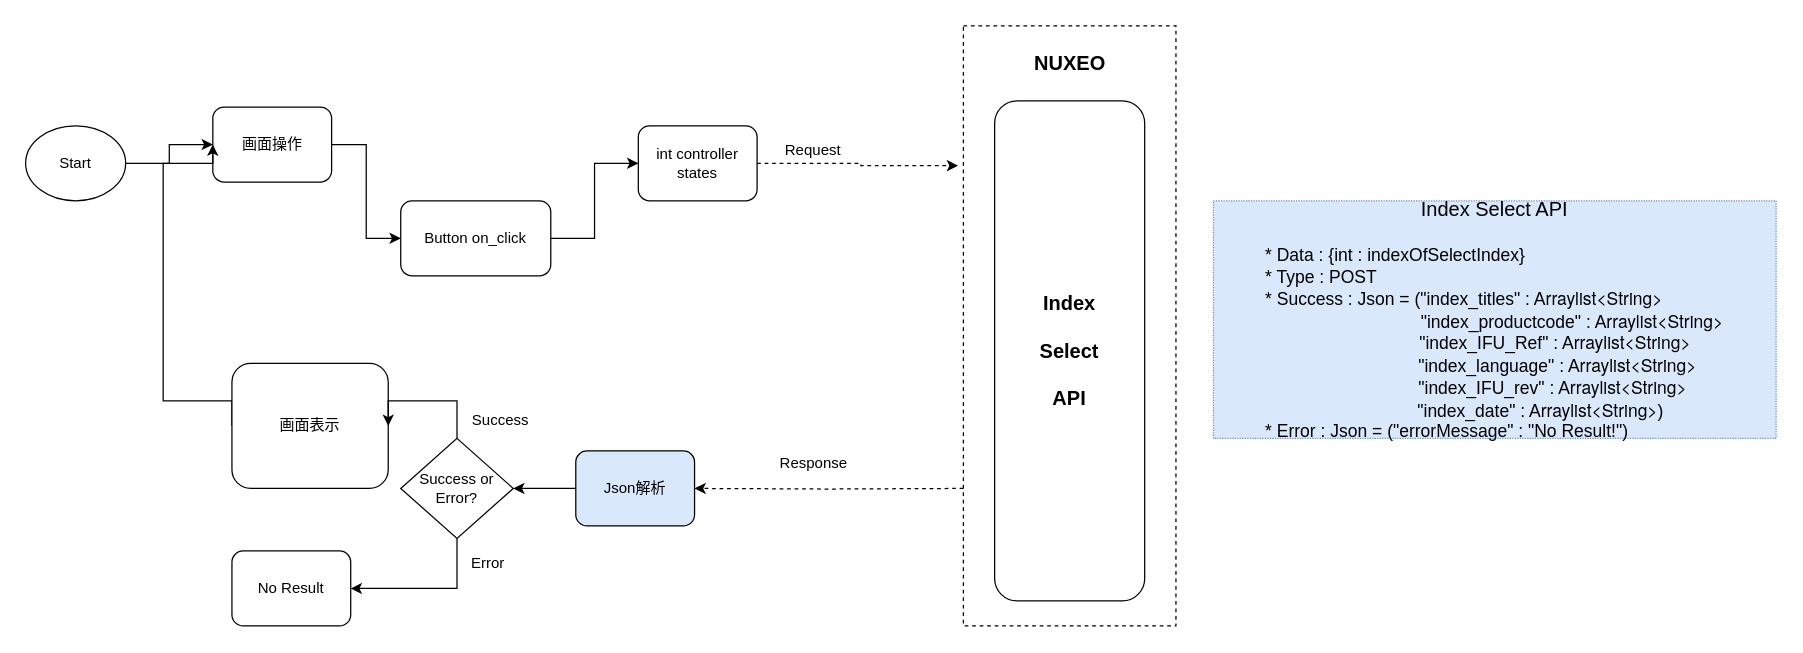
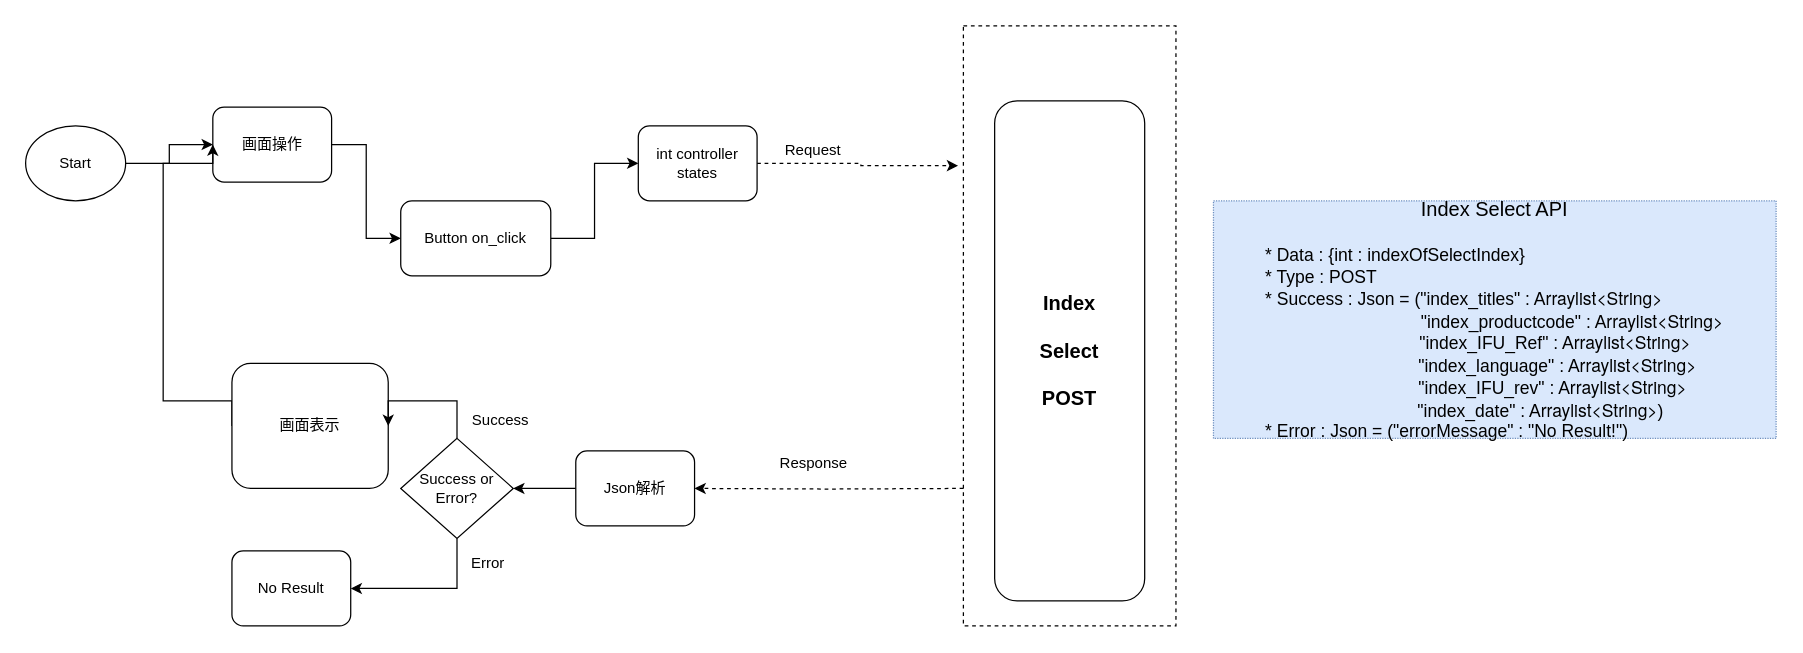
(1069, 63) -> none
(1069, 351) -> (1069, 351)
(635, 488) -> (635, 488)
